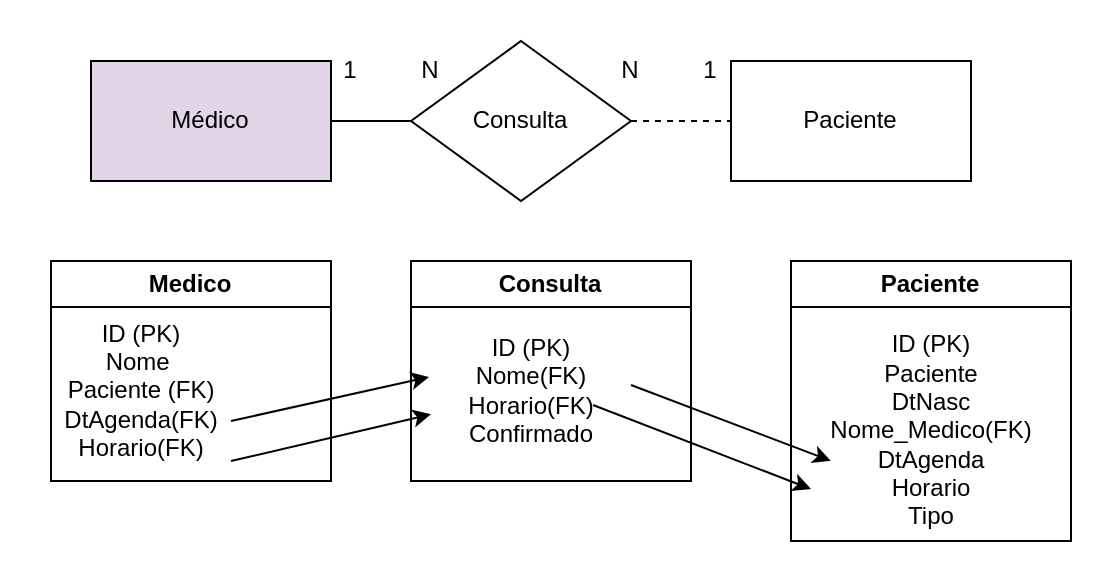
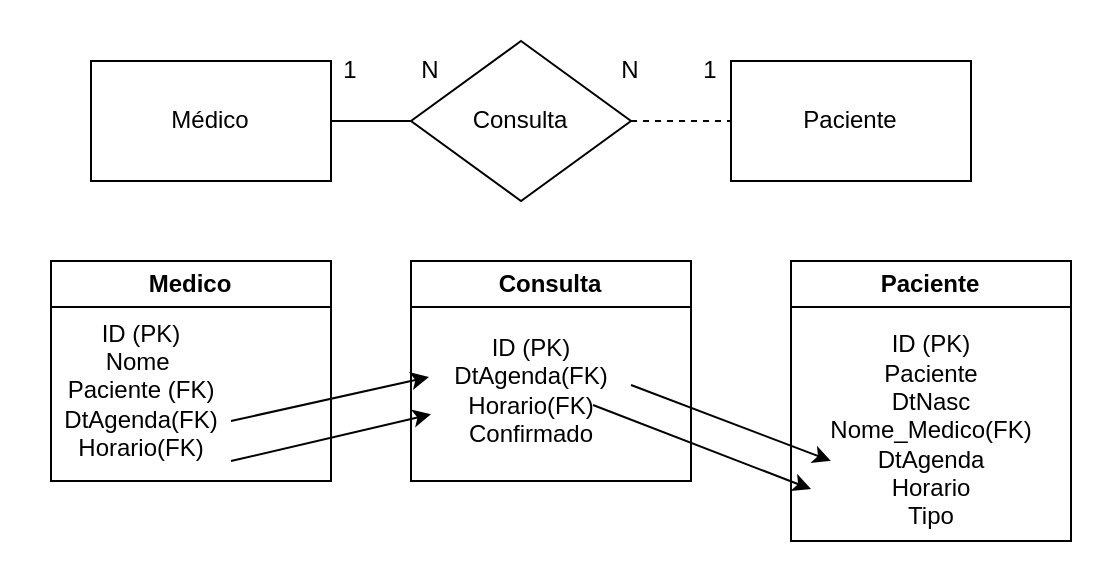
(211, 121) -> (211, 121)
(532, 391) -> (532, 391)
